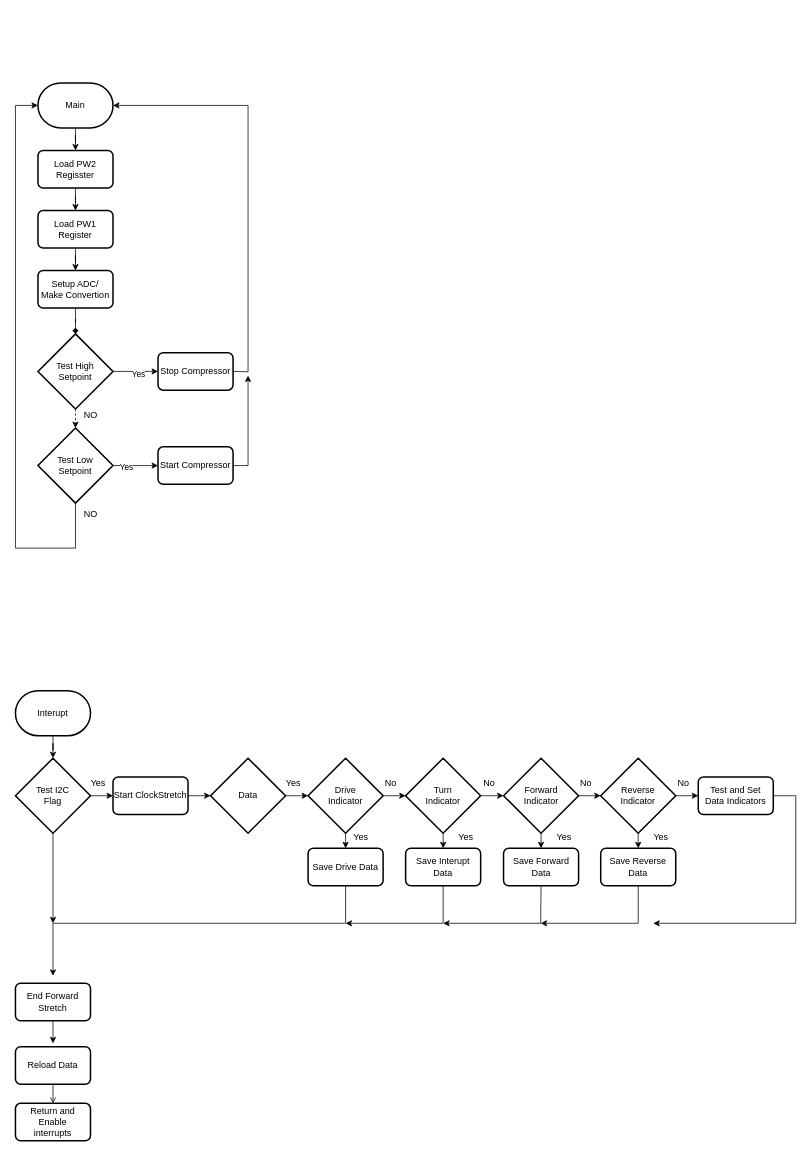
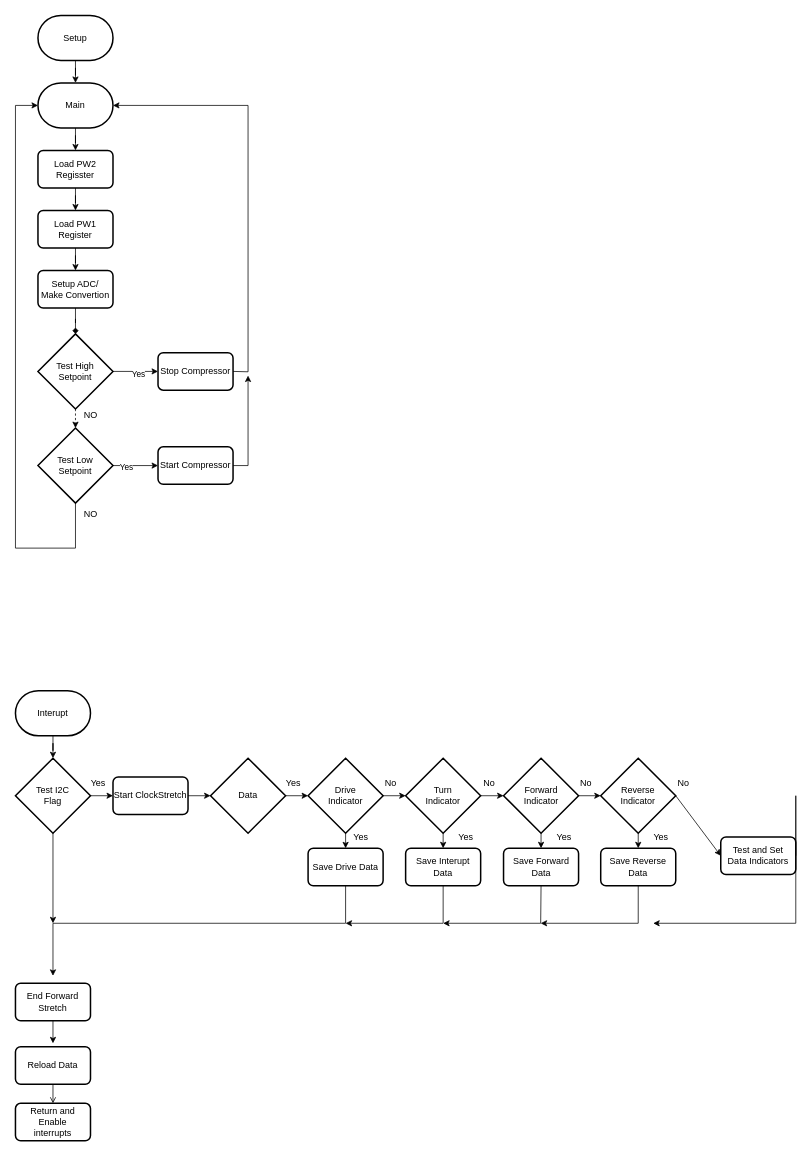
none -> (75, 38)
none -> (75, 74)
(735, 795) -> (758, 855)
